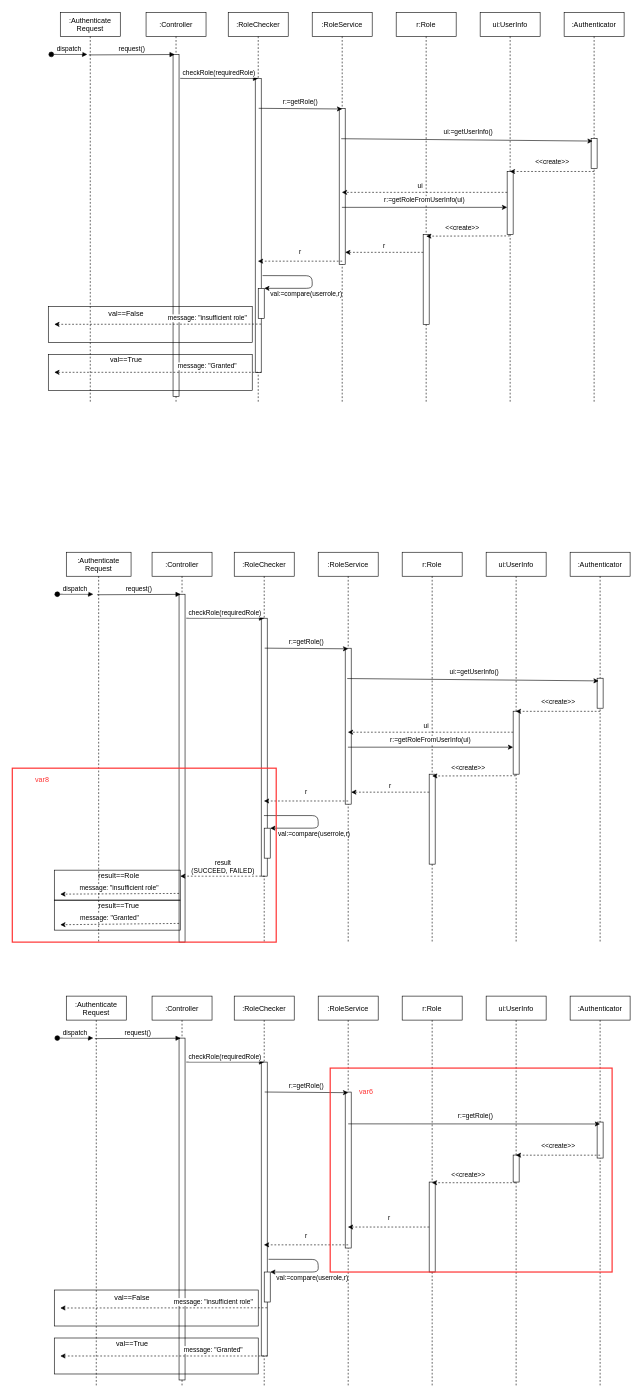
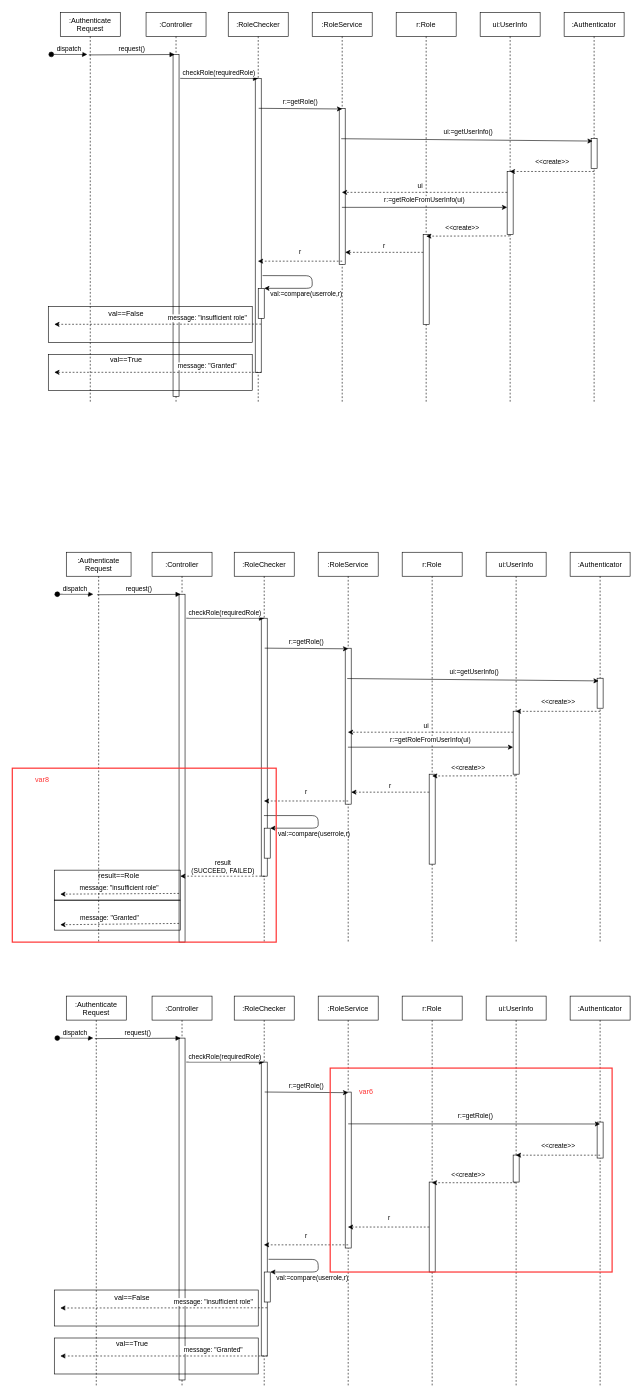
(119, 906) -> (107, 918)
